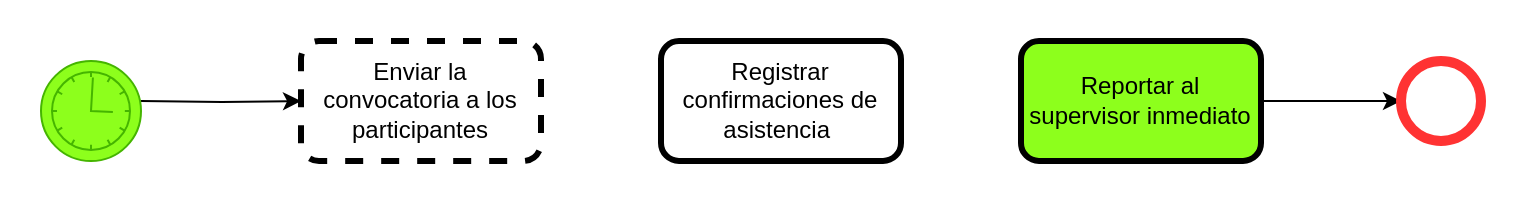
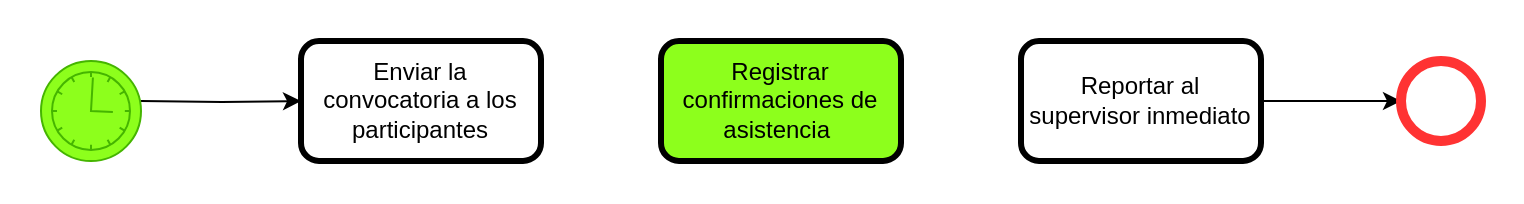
(421, 101) -> (421, 101)
(781, 101) -> (781, 101)
(1141, 101) -> (1141, 101)
